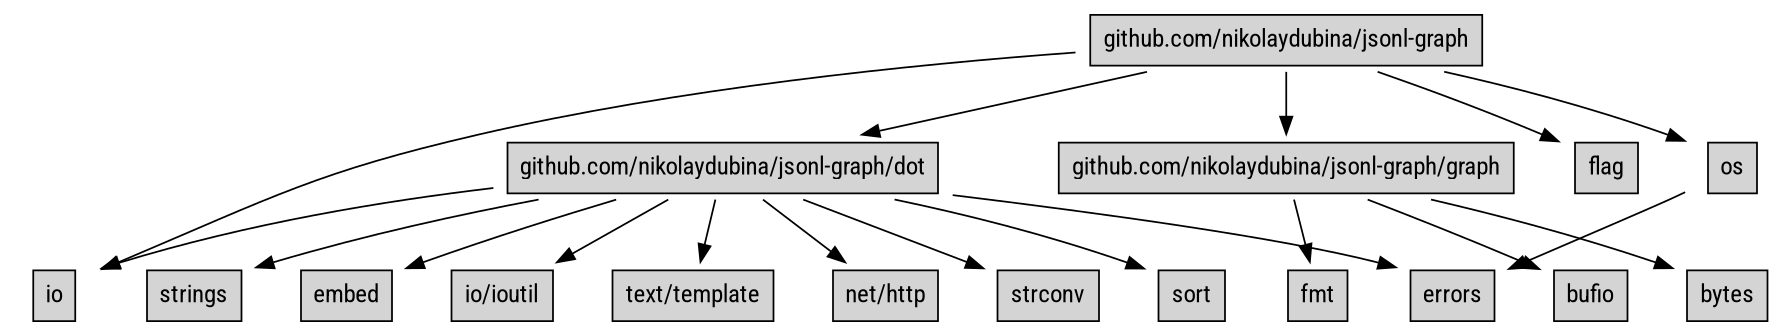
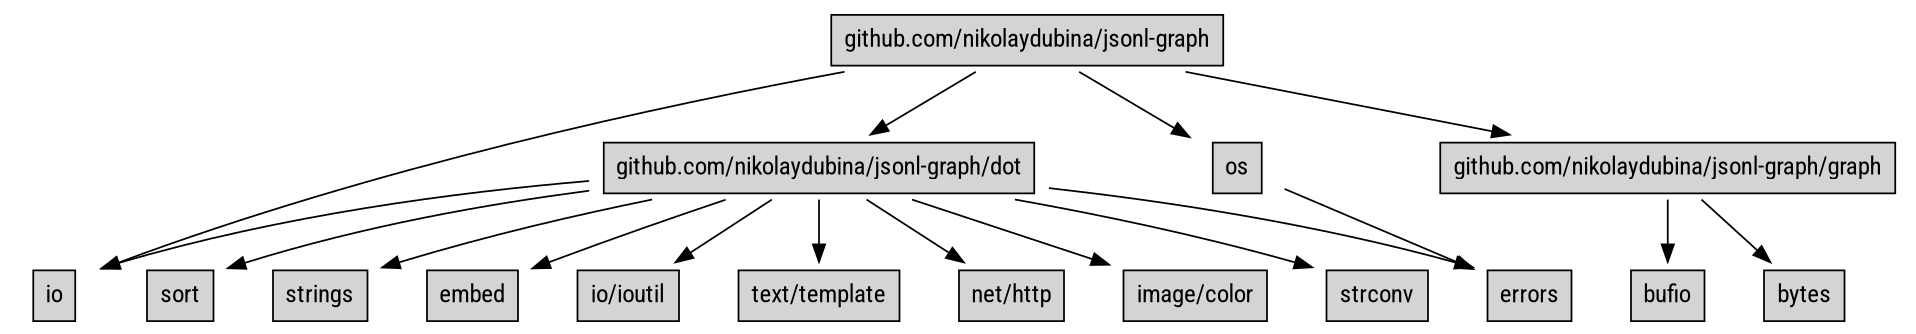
(1606, 167) -> none
none -> (1195, 295)
(1318, 295) -> none
